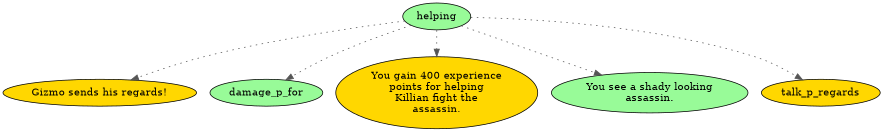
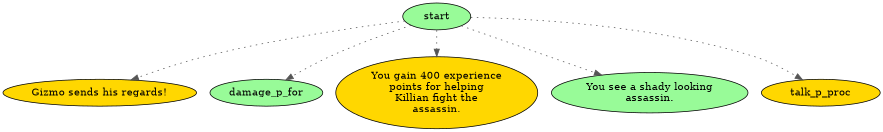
(437, 16) -> (437, 16)
(821, 93) -> (821, 93)
